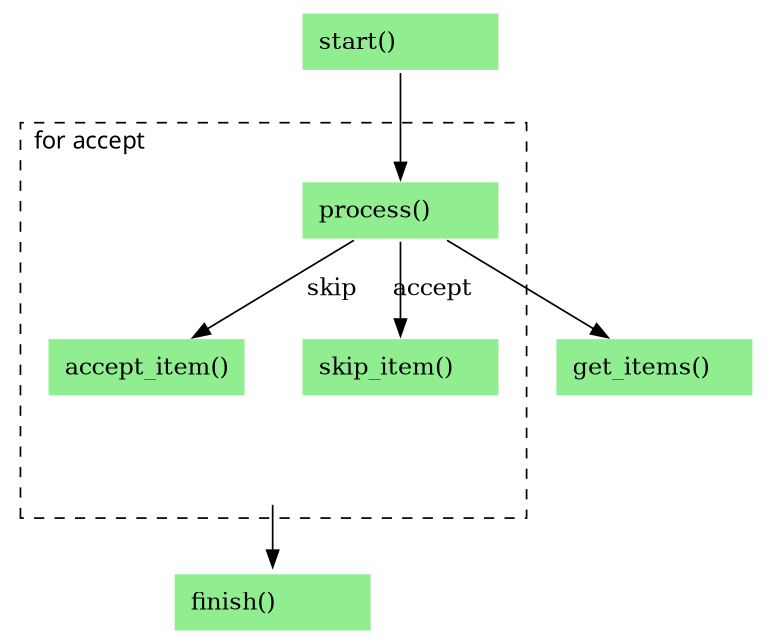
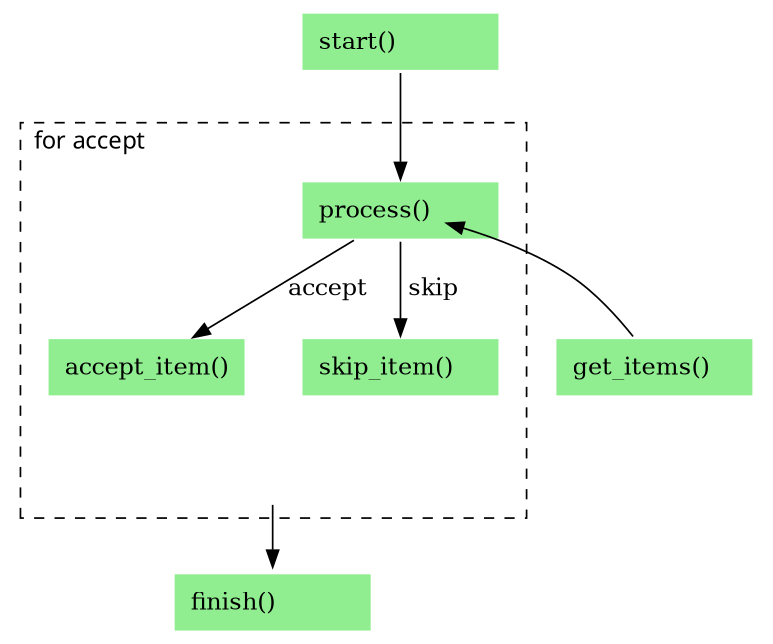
(513, 280) -> (557, 268)
(328, 289) -> (328, 289)
(429, 289) -> (429, 289)
